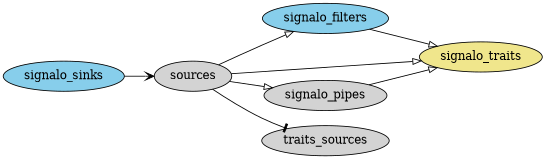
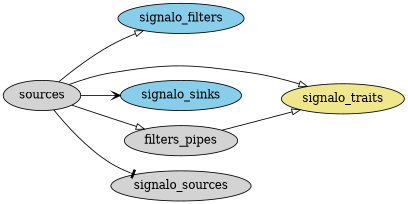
(399, 37) -> none
(135, 76) -> (96, 95)
(325, 95) -> (181, 141)
(325, 141) -> (181, 186)
